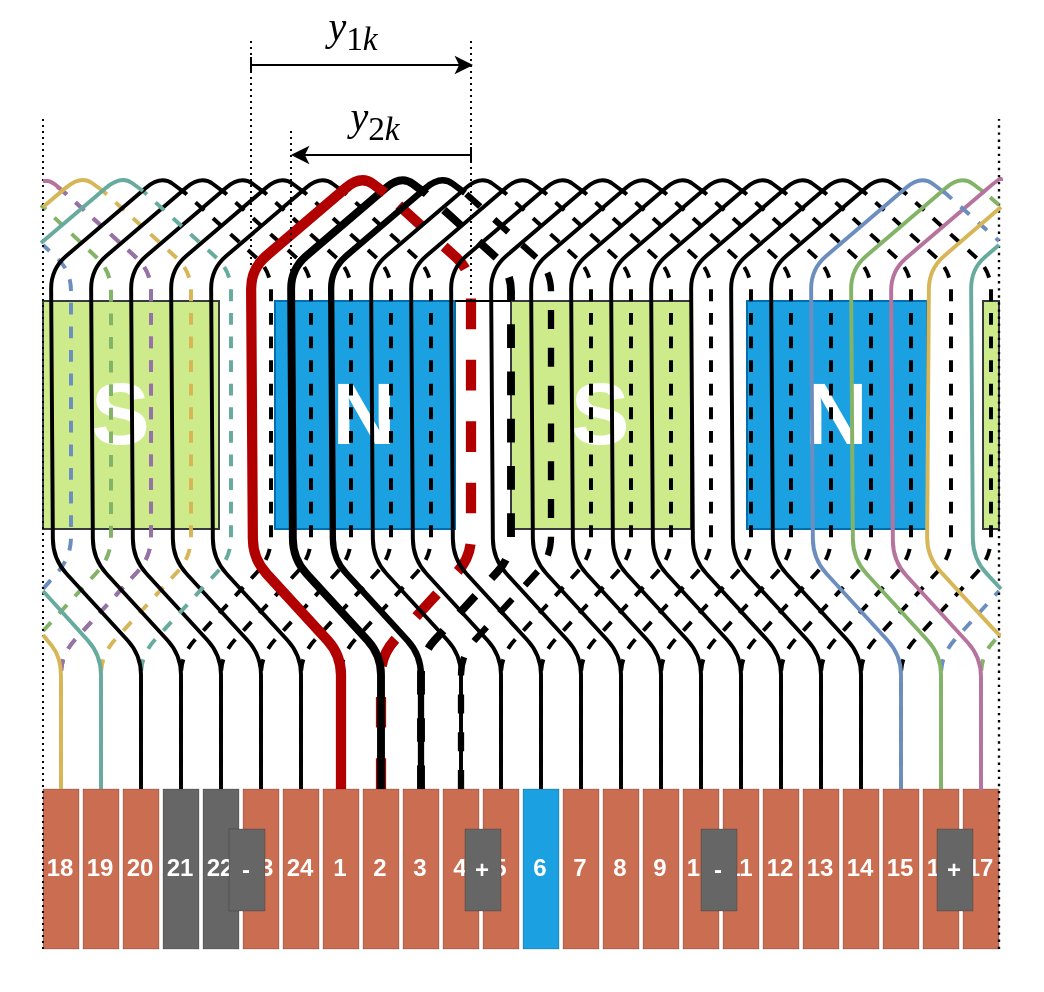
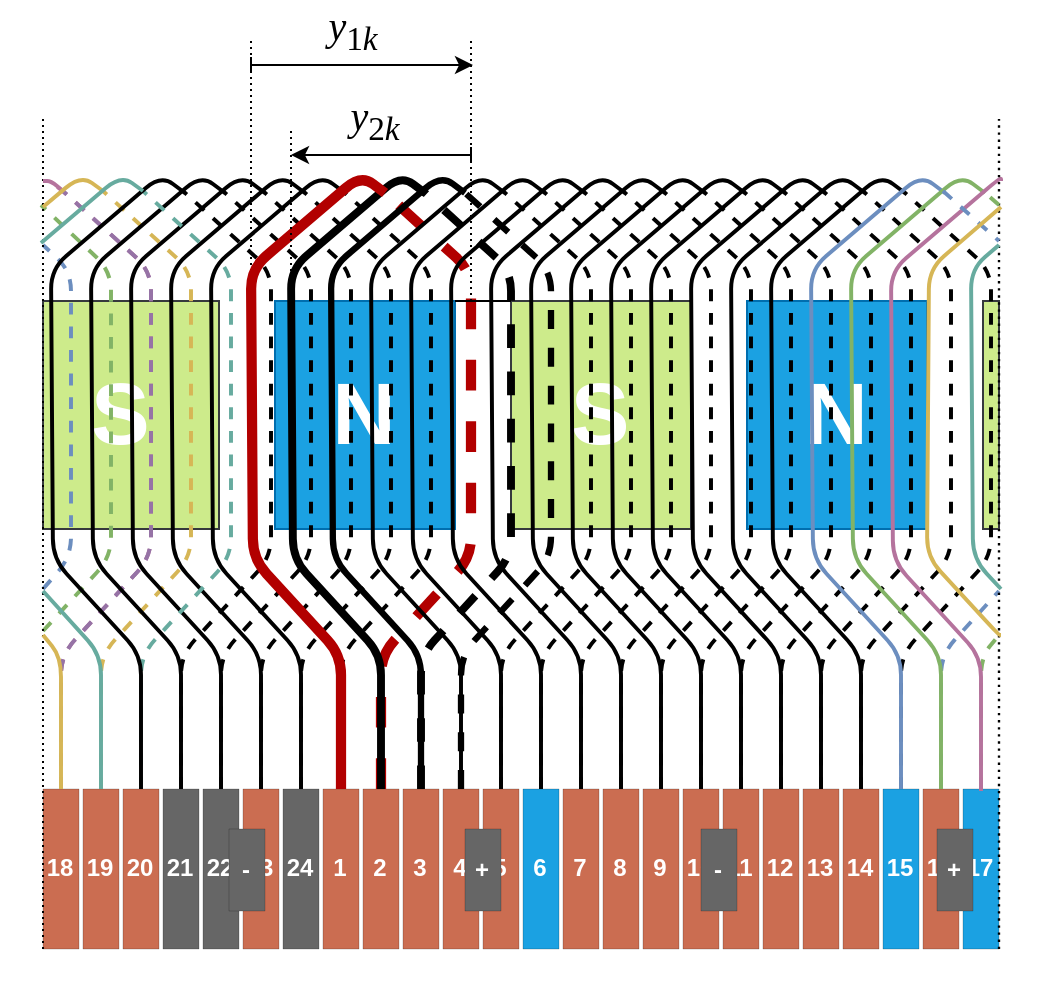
(301, 869) -> (301, 869)
(901, 869) -> (901, 869)
(981, 869) -> (981, 869)
